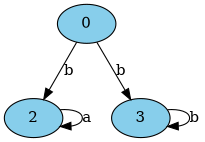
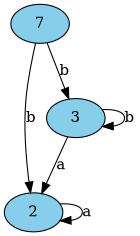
(87, 24) -> (40, 24)
none -> (57, 160)
